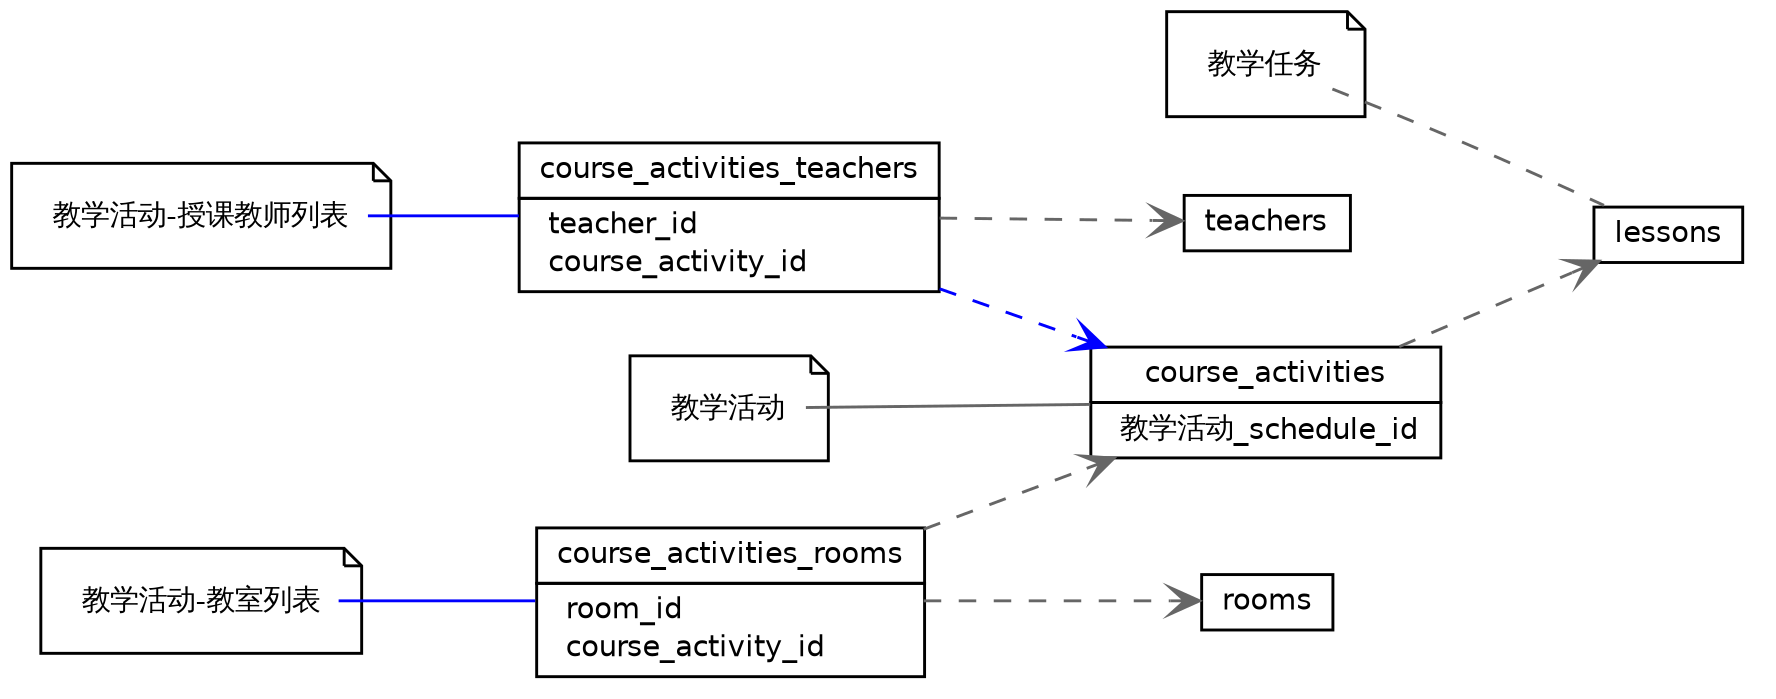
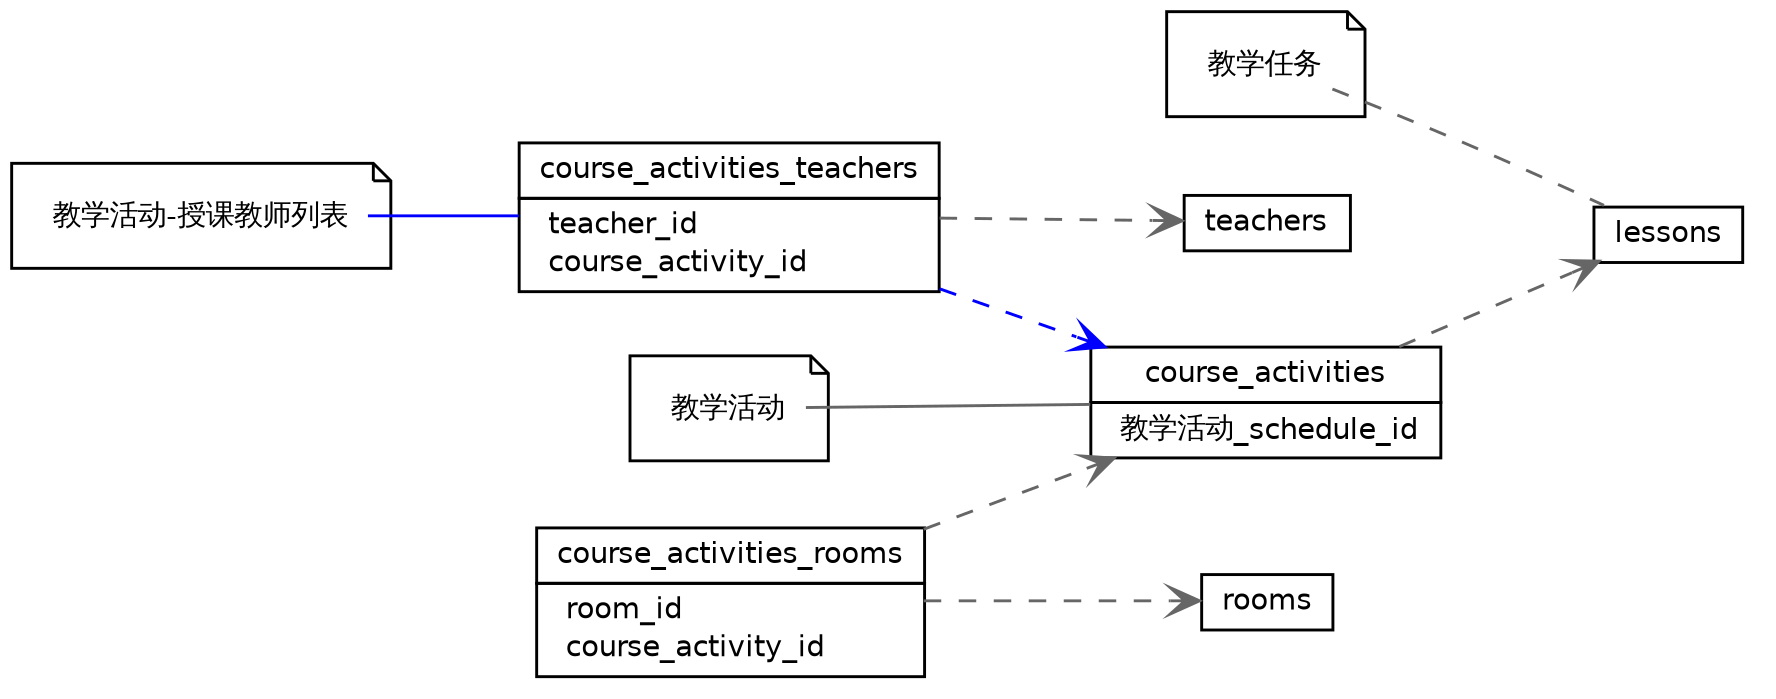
(201, 601) -> none
